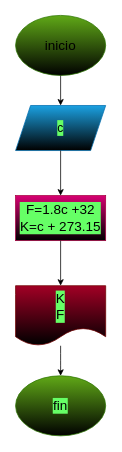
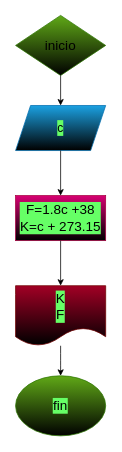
(60, 45) -> (60, 45)
(60, 218) -> (60, 218)
